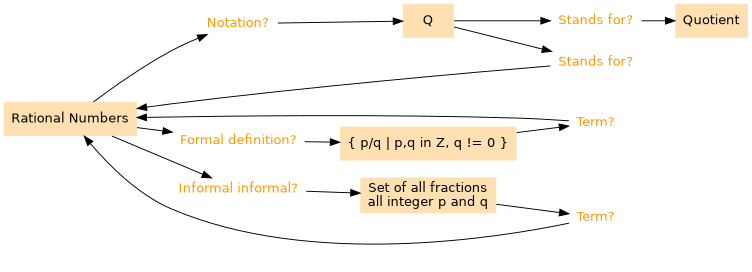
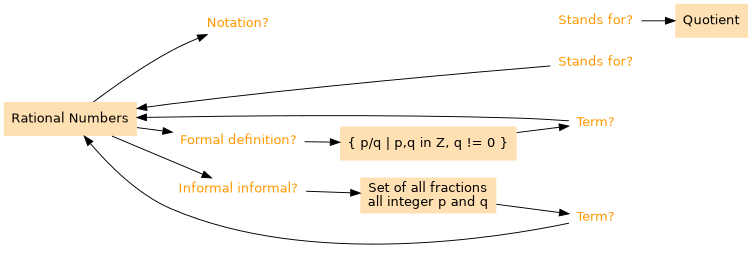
(428, 21) -> none
